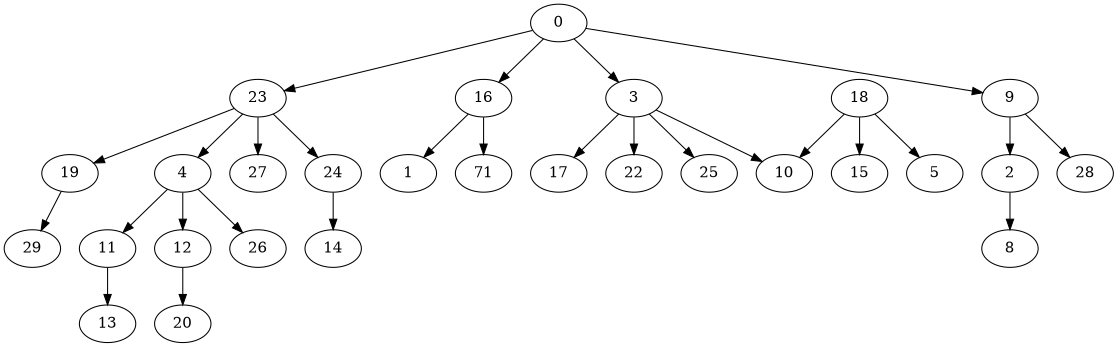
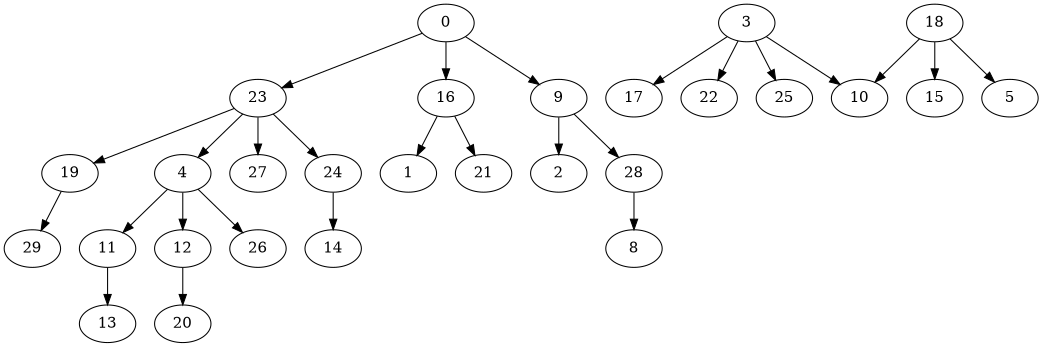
(593, 57) -> none
(484, 173) -> (484, 173)
(1010, 206) -> (634, 206)
